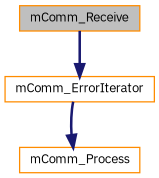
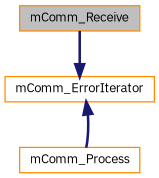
(71, 118) -> (88, 131)
